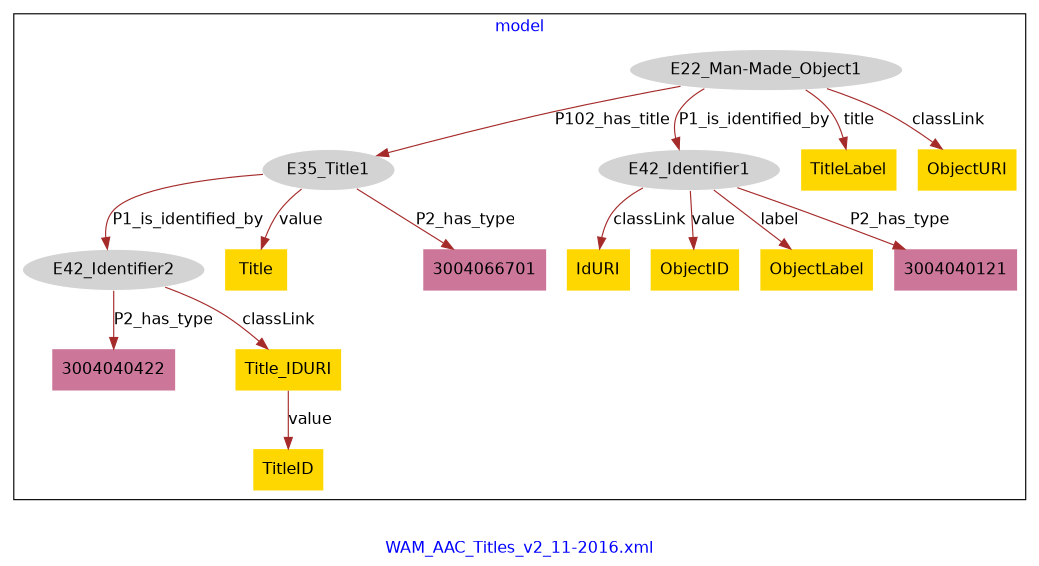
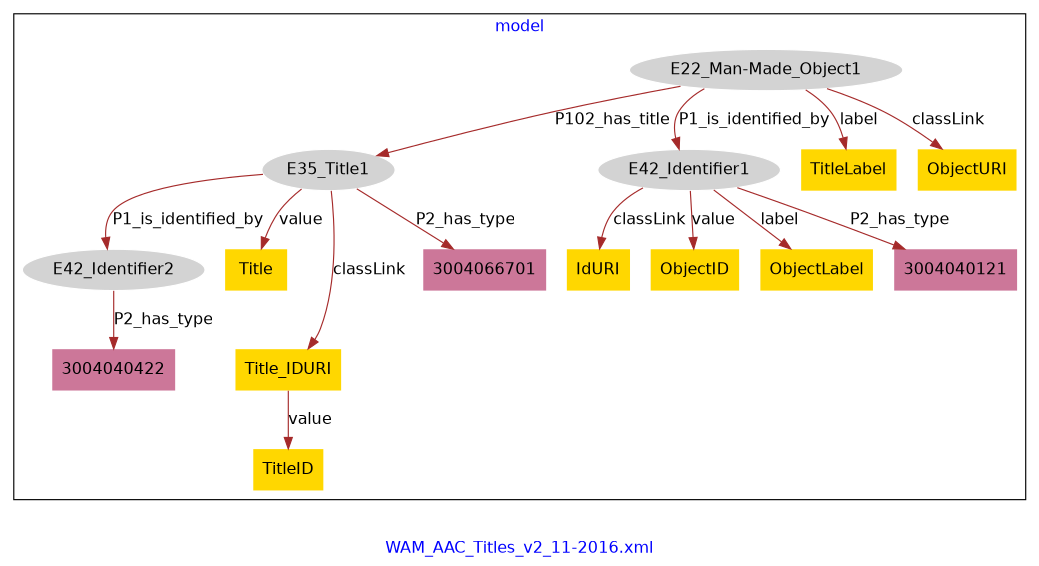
(859, 120) -> (859, 120)
(215, 309) -> (333, 267)
